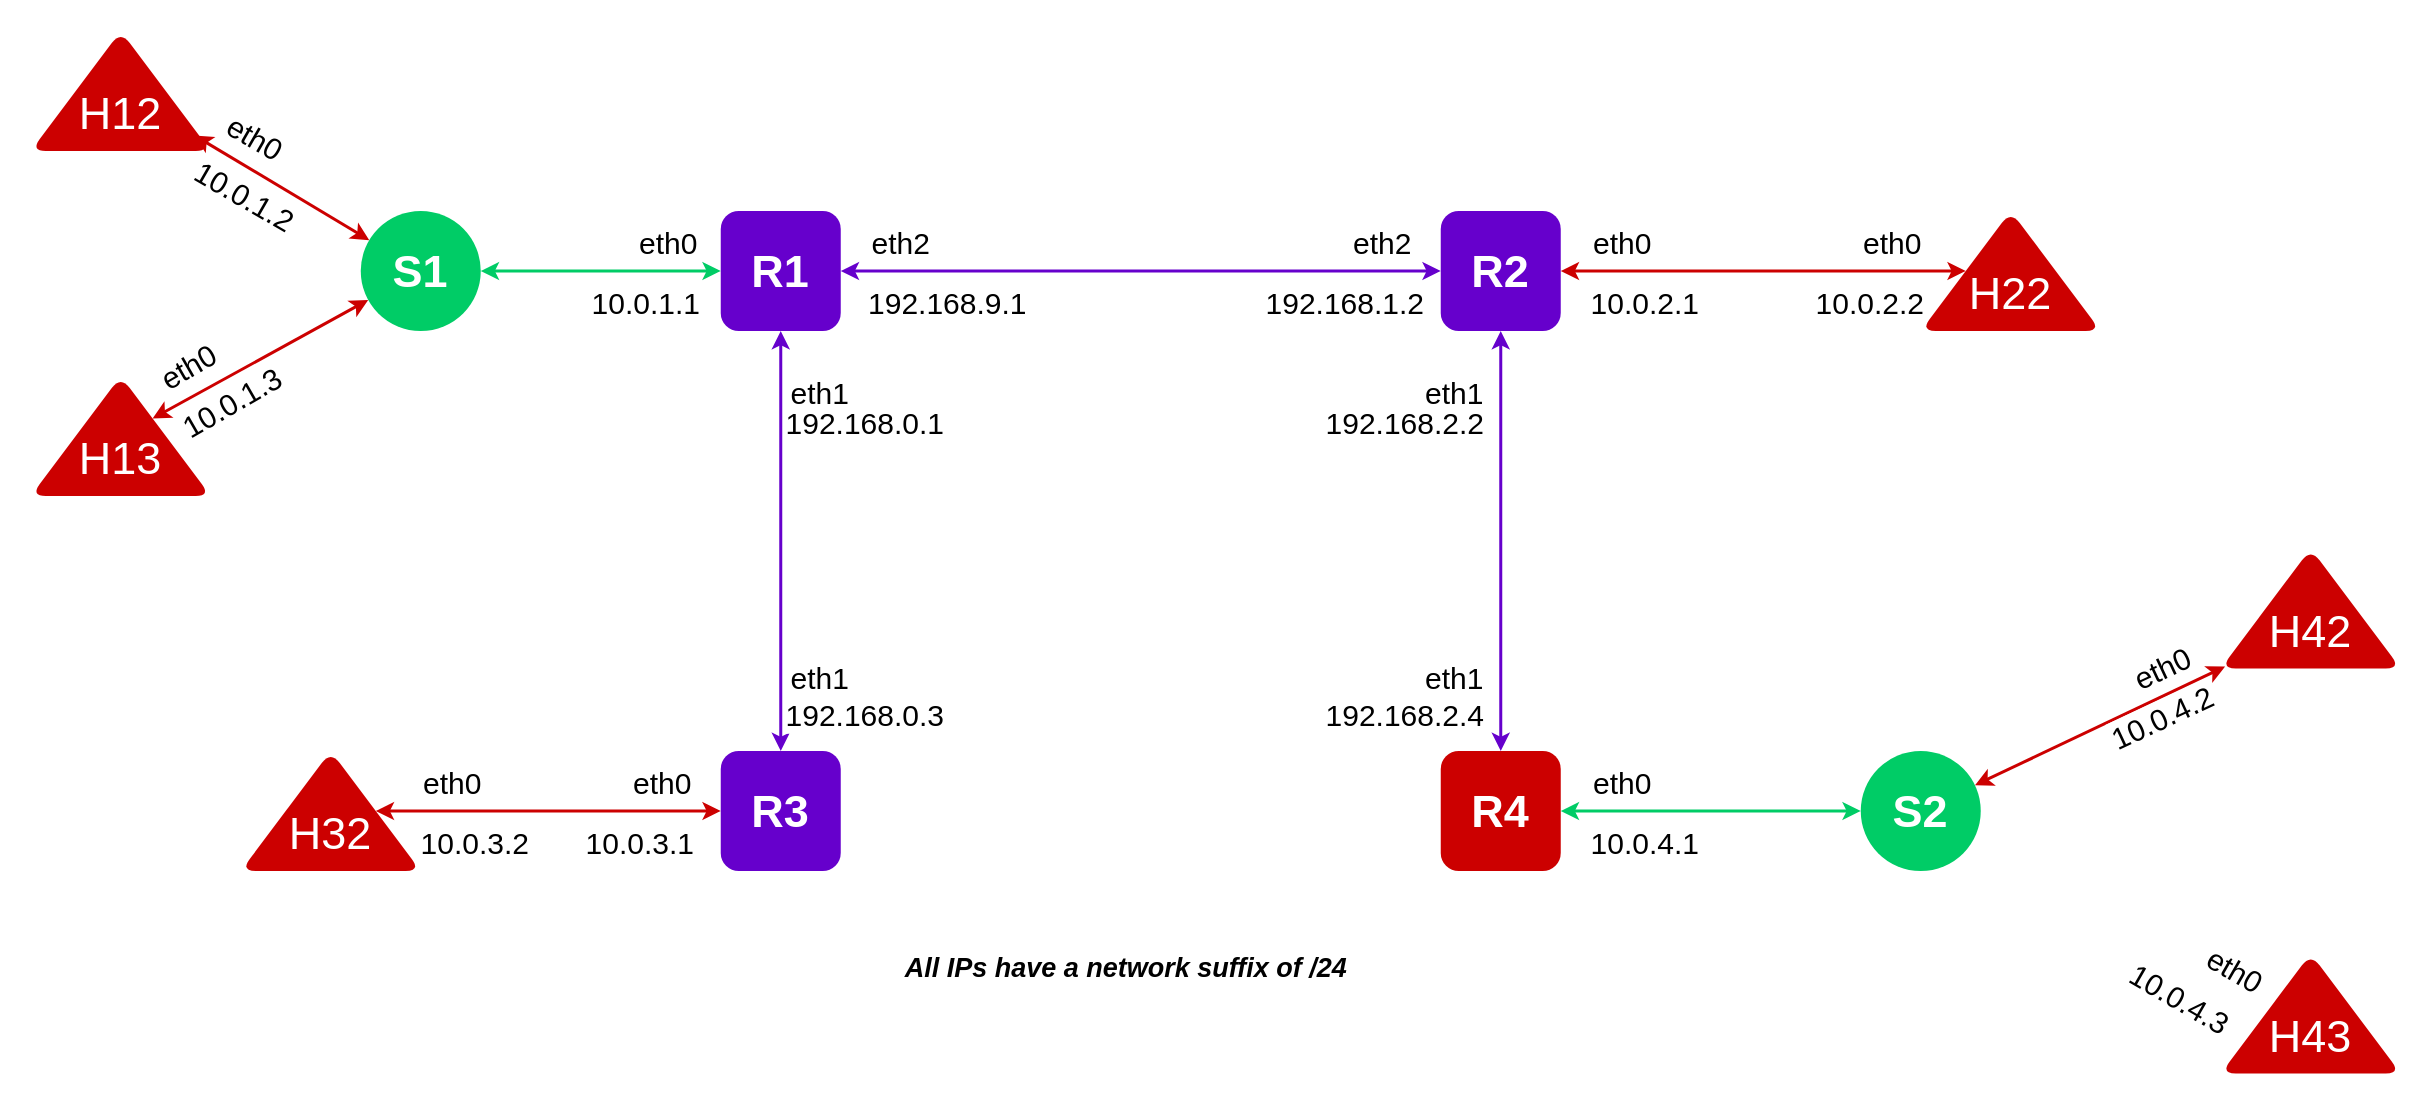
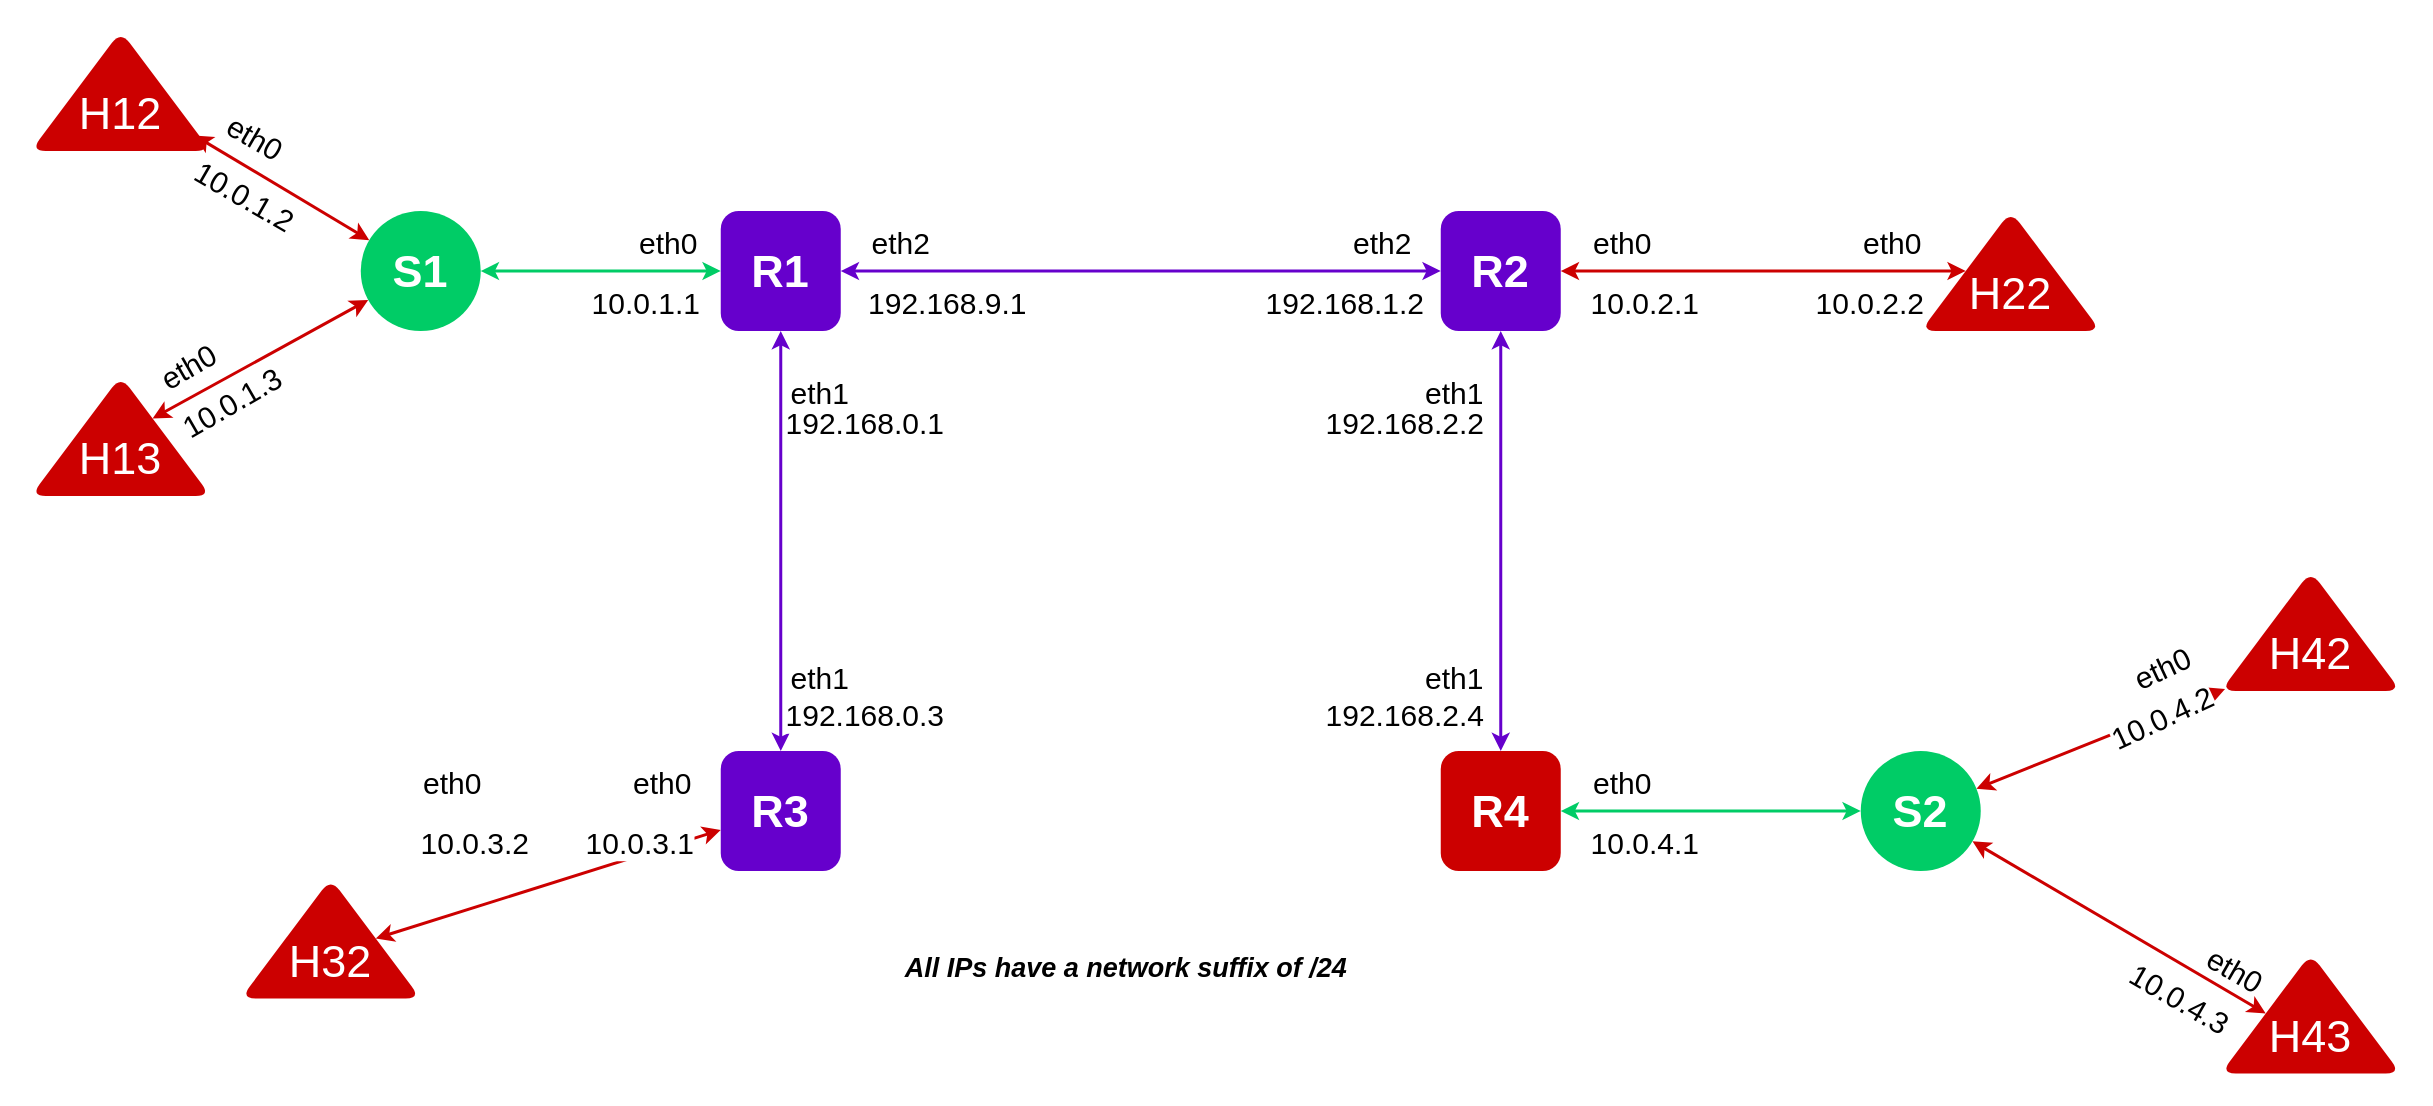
(2311, 608) -> (2311, 631)
(331, 811) -> (331, 938)
none -> (2120, 927)
